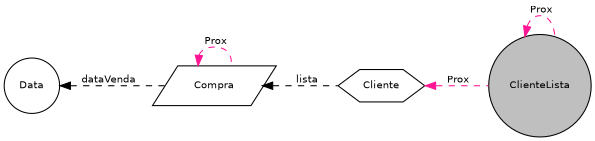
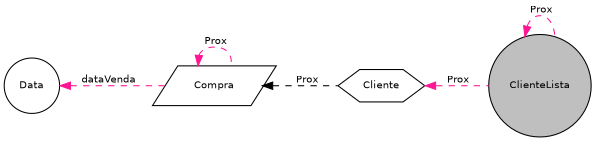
(306, 80) -> (306, 80)
(119, 86) -> (119, 86)
